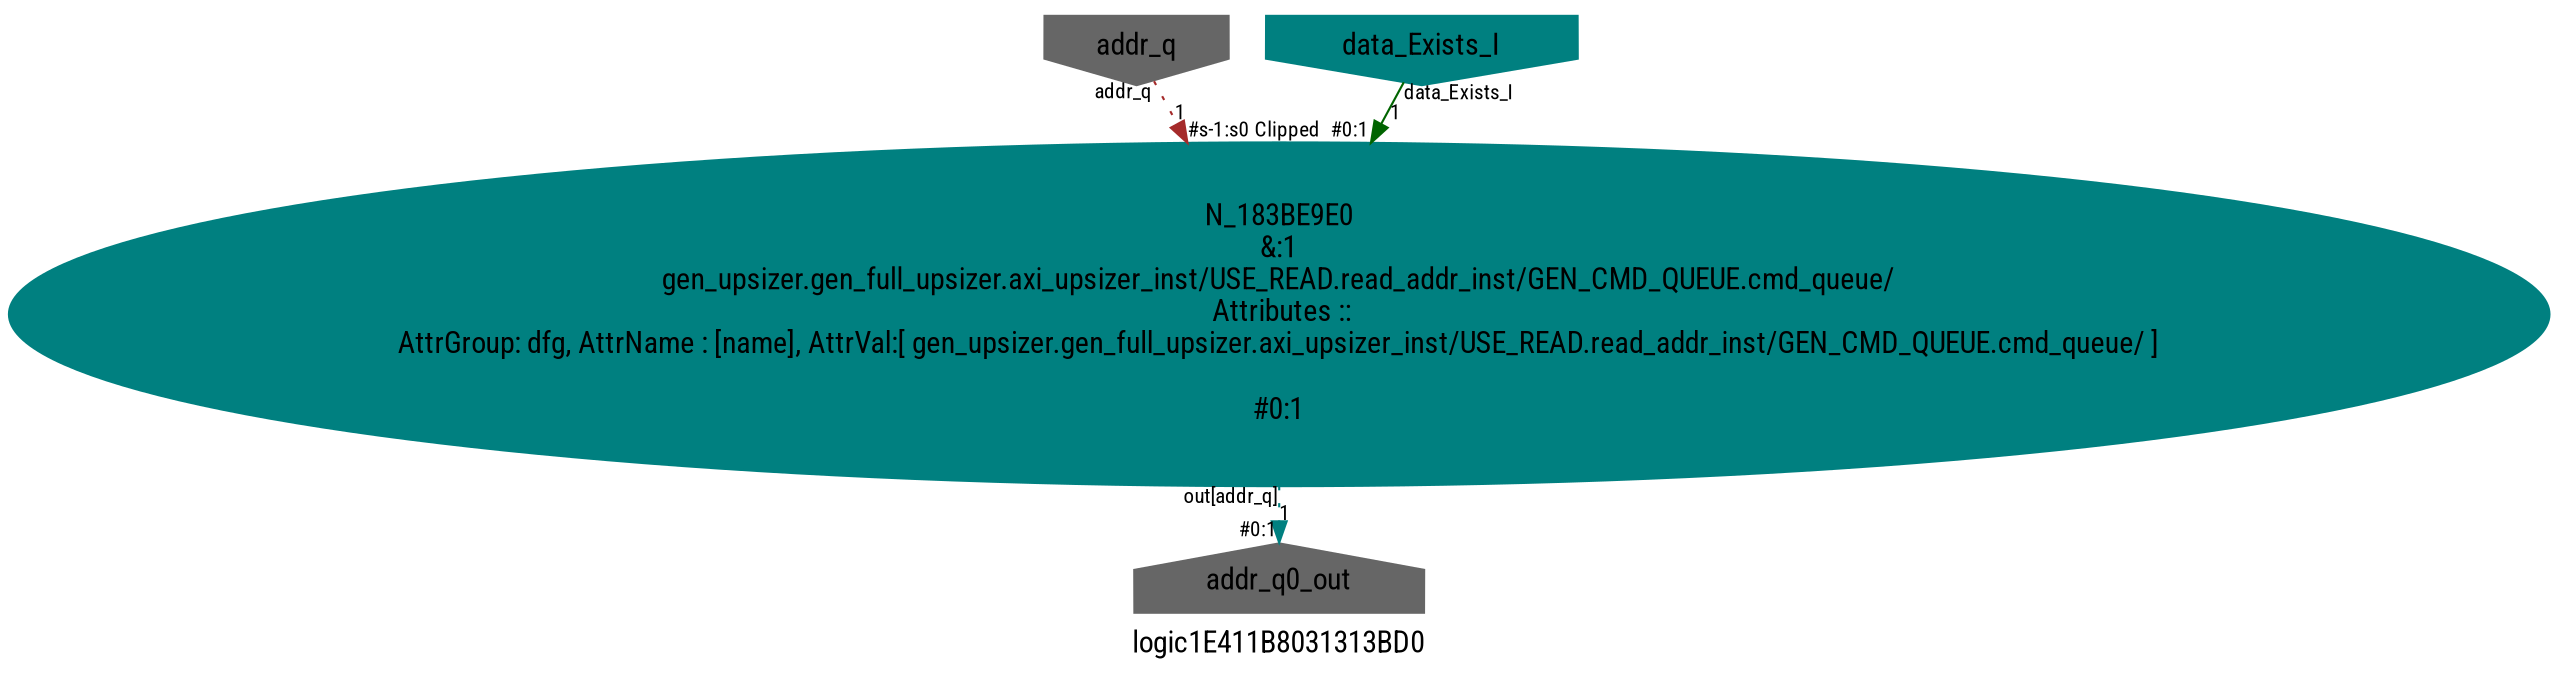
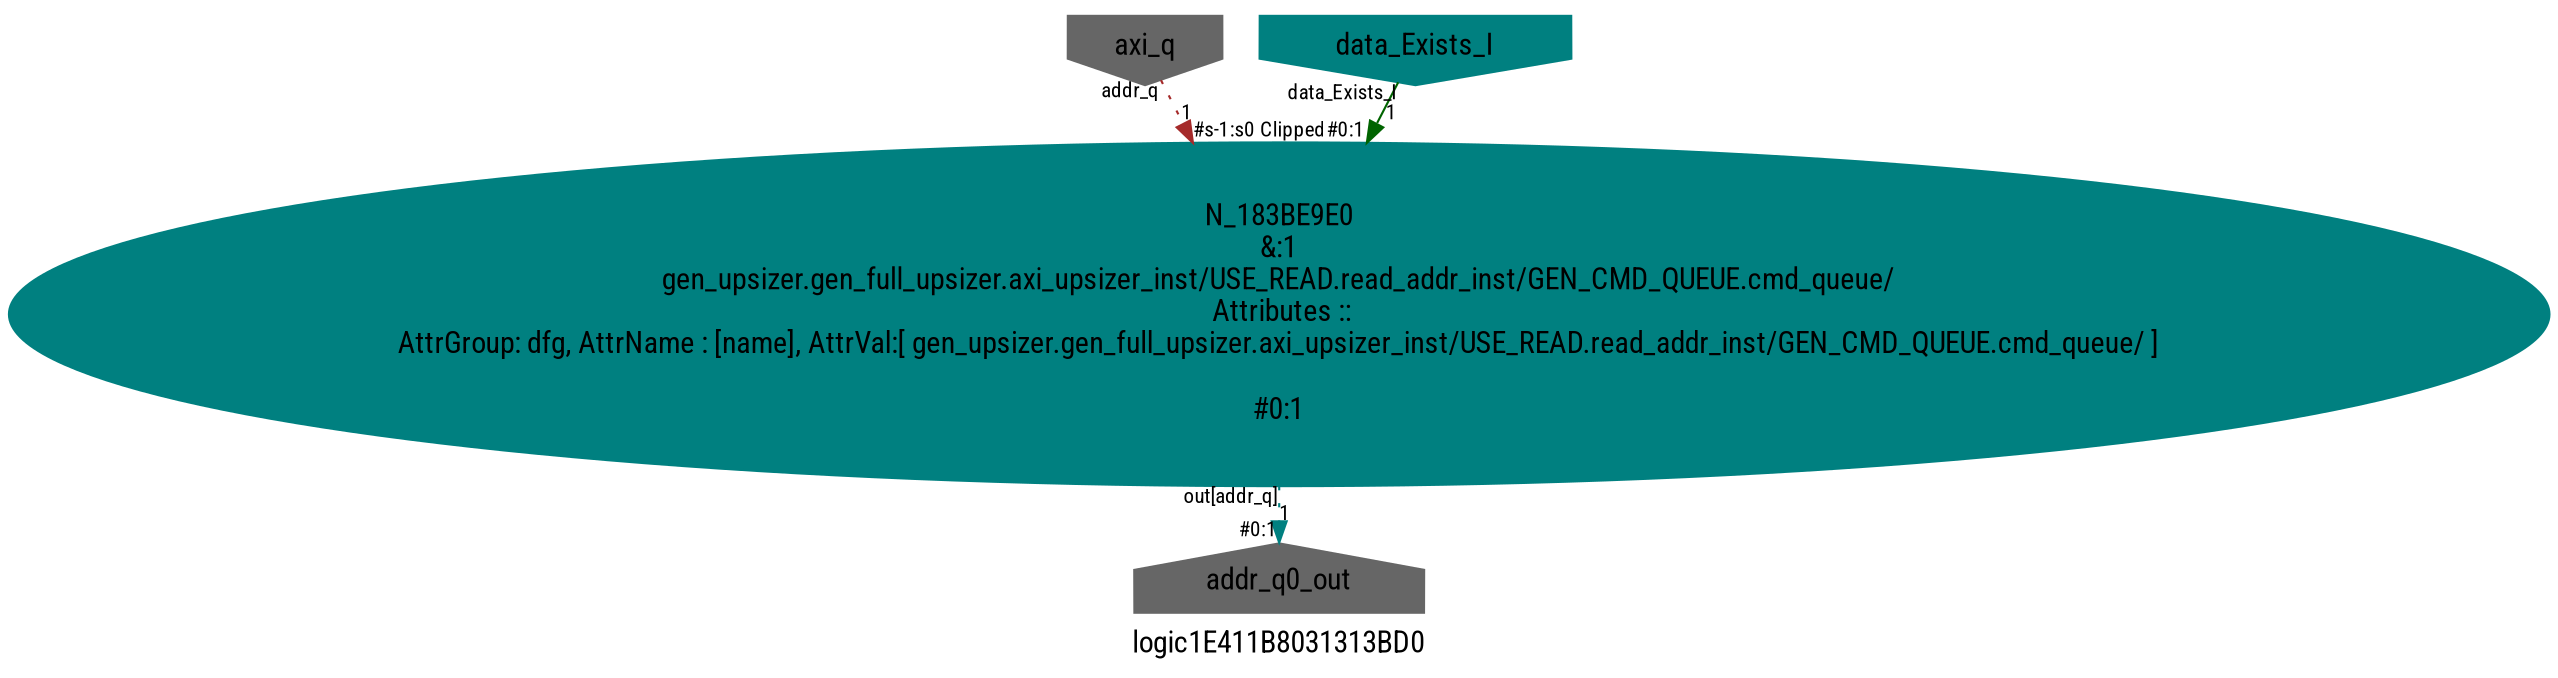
(1137, 47) -> (1145, 47)
